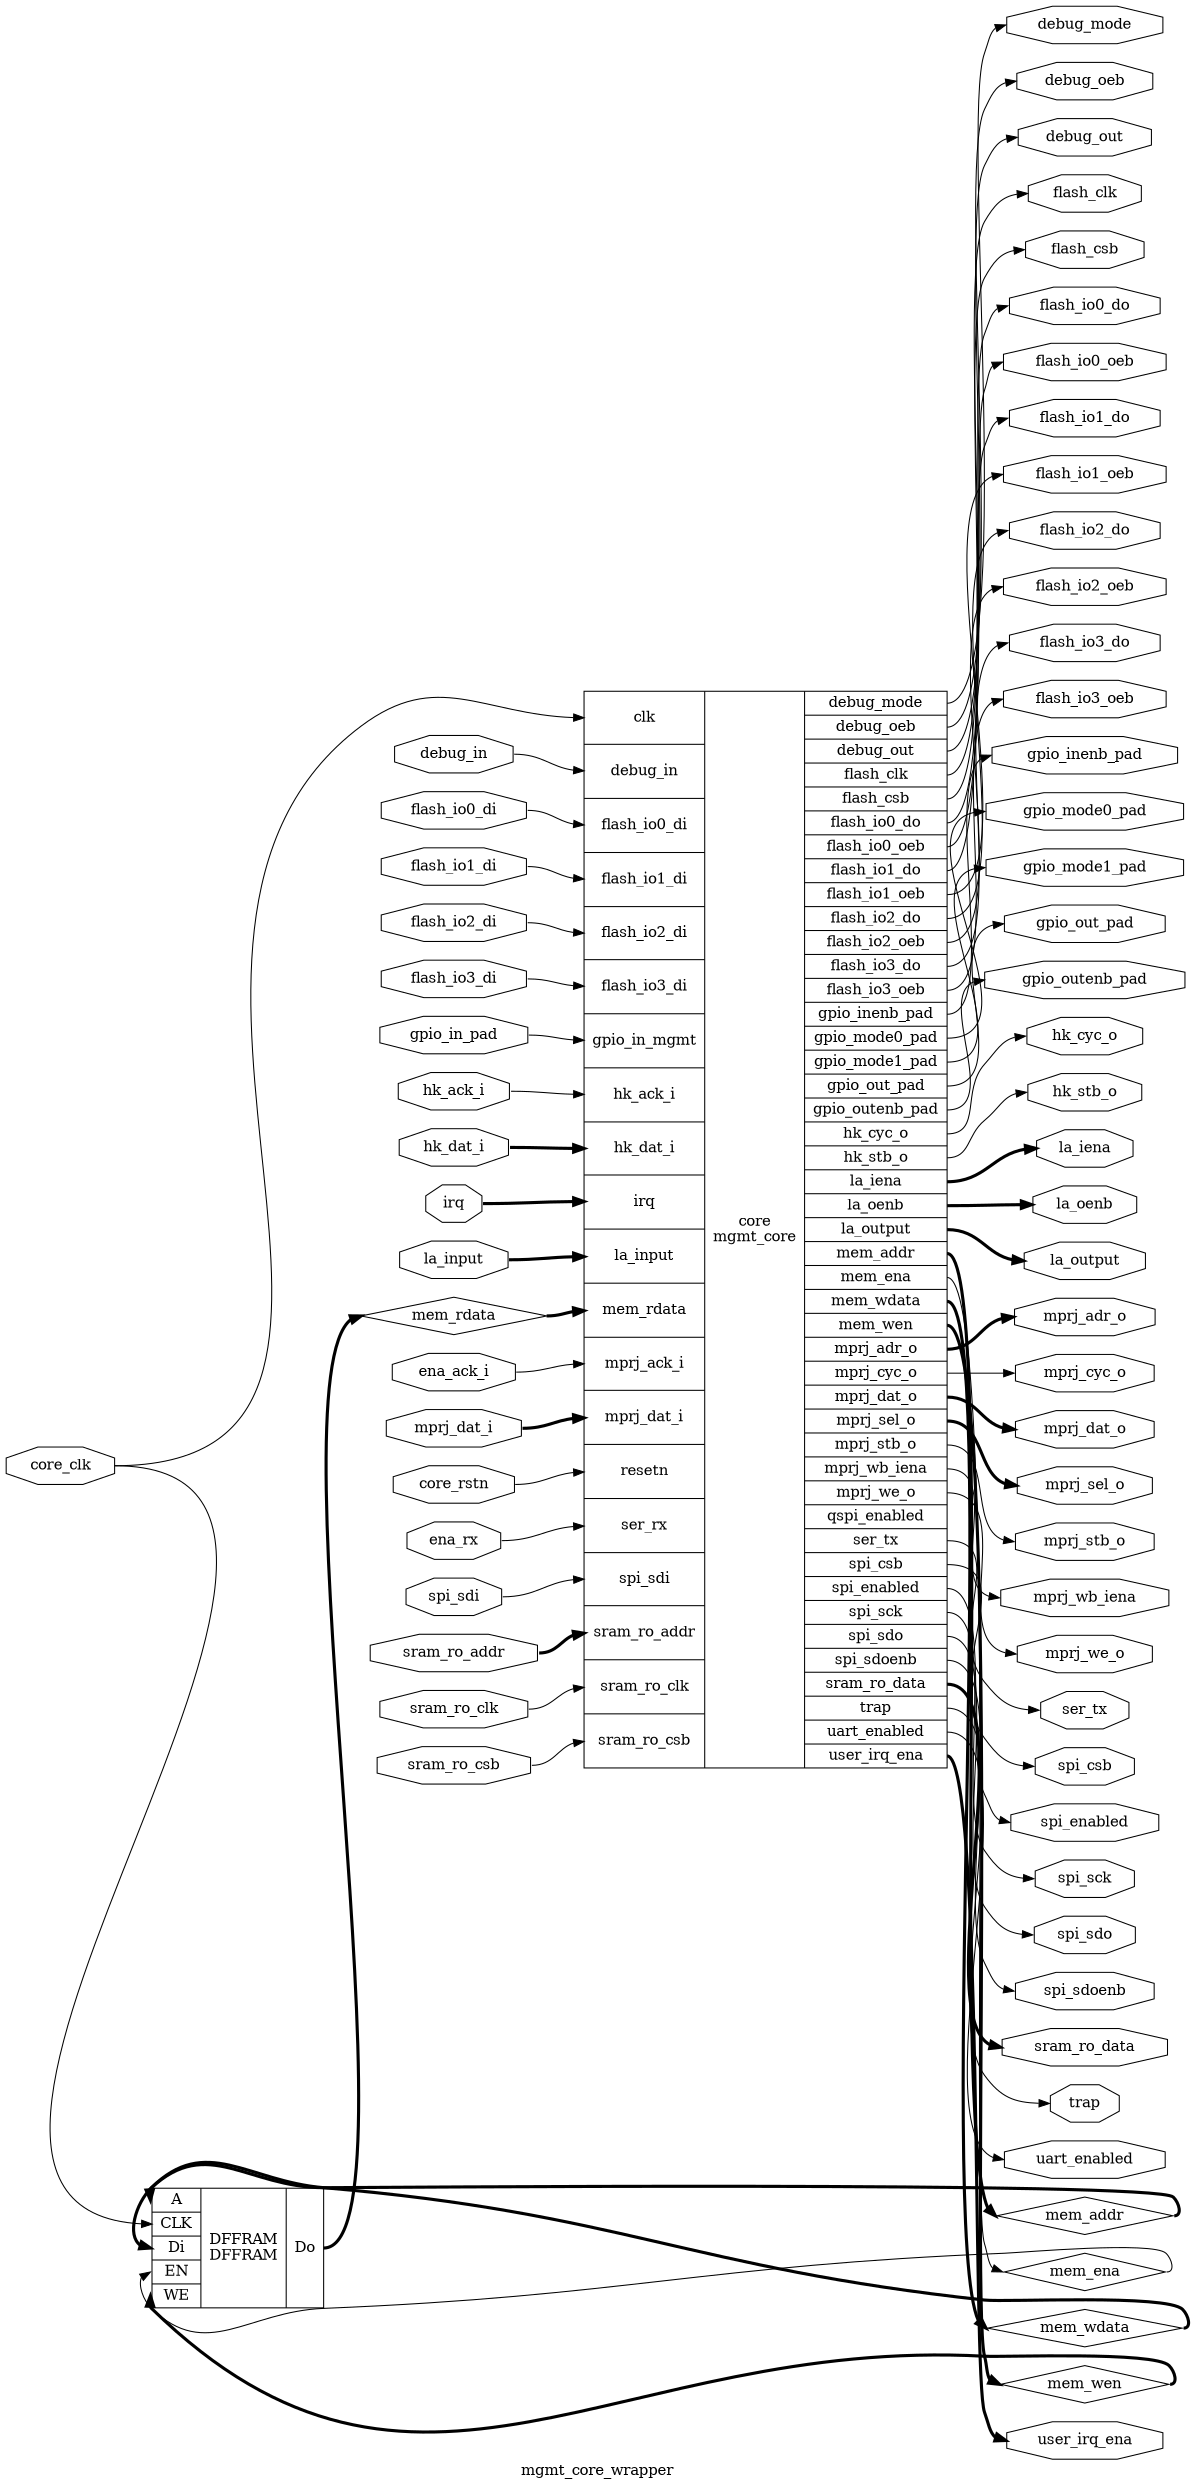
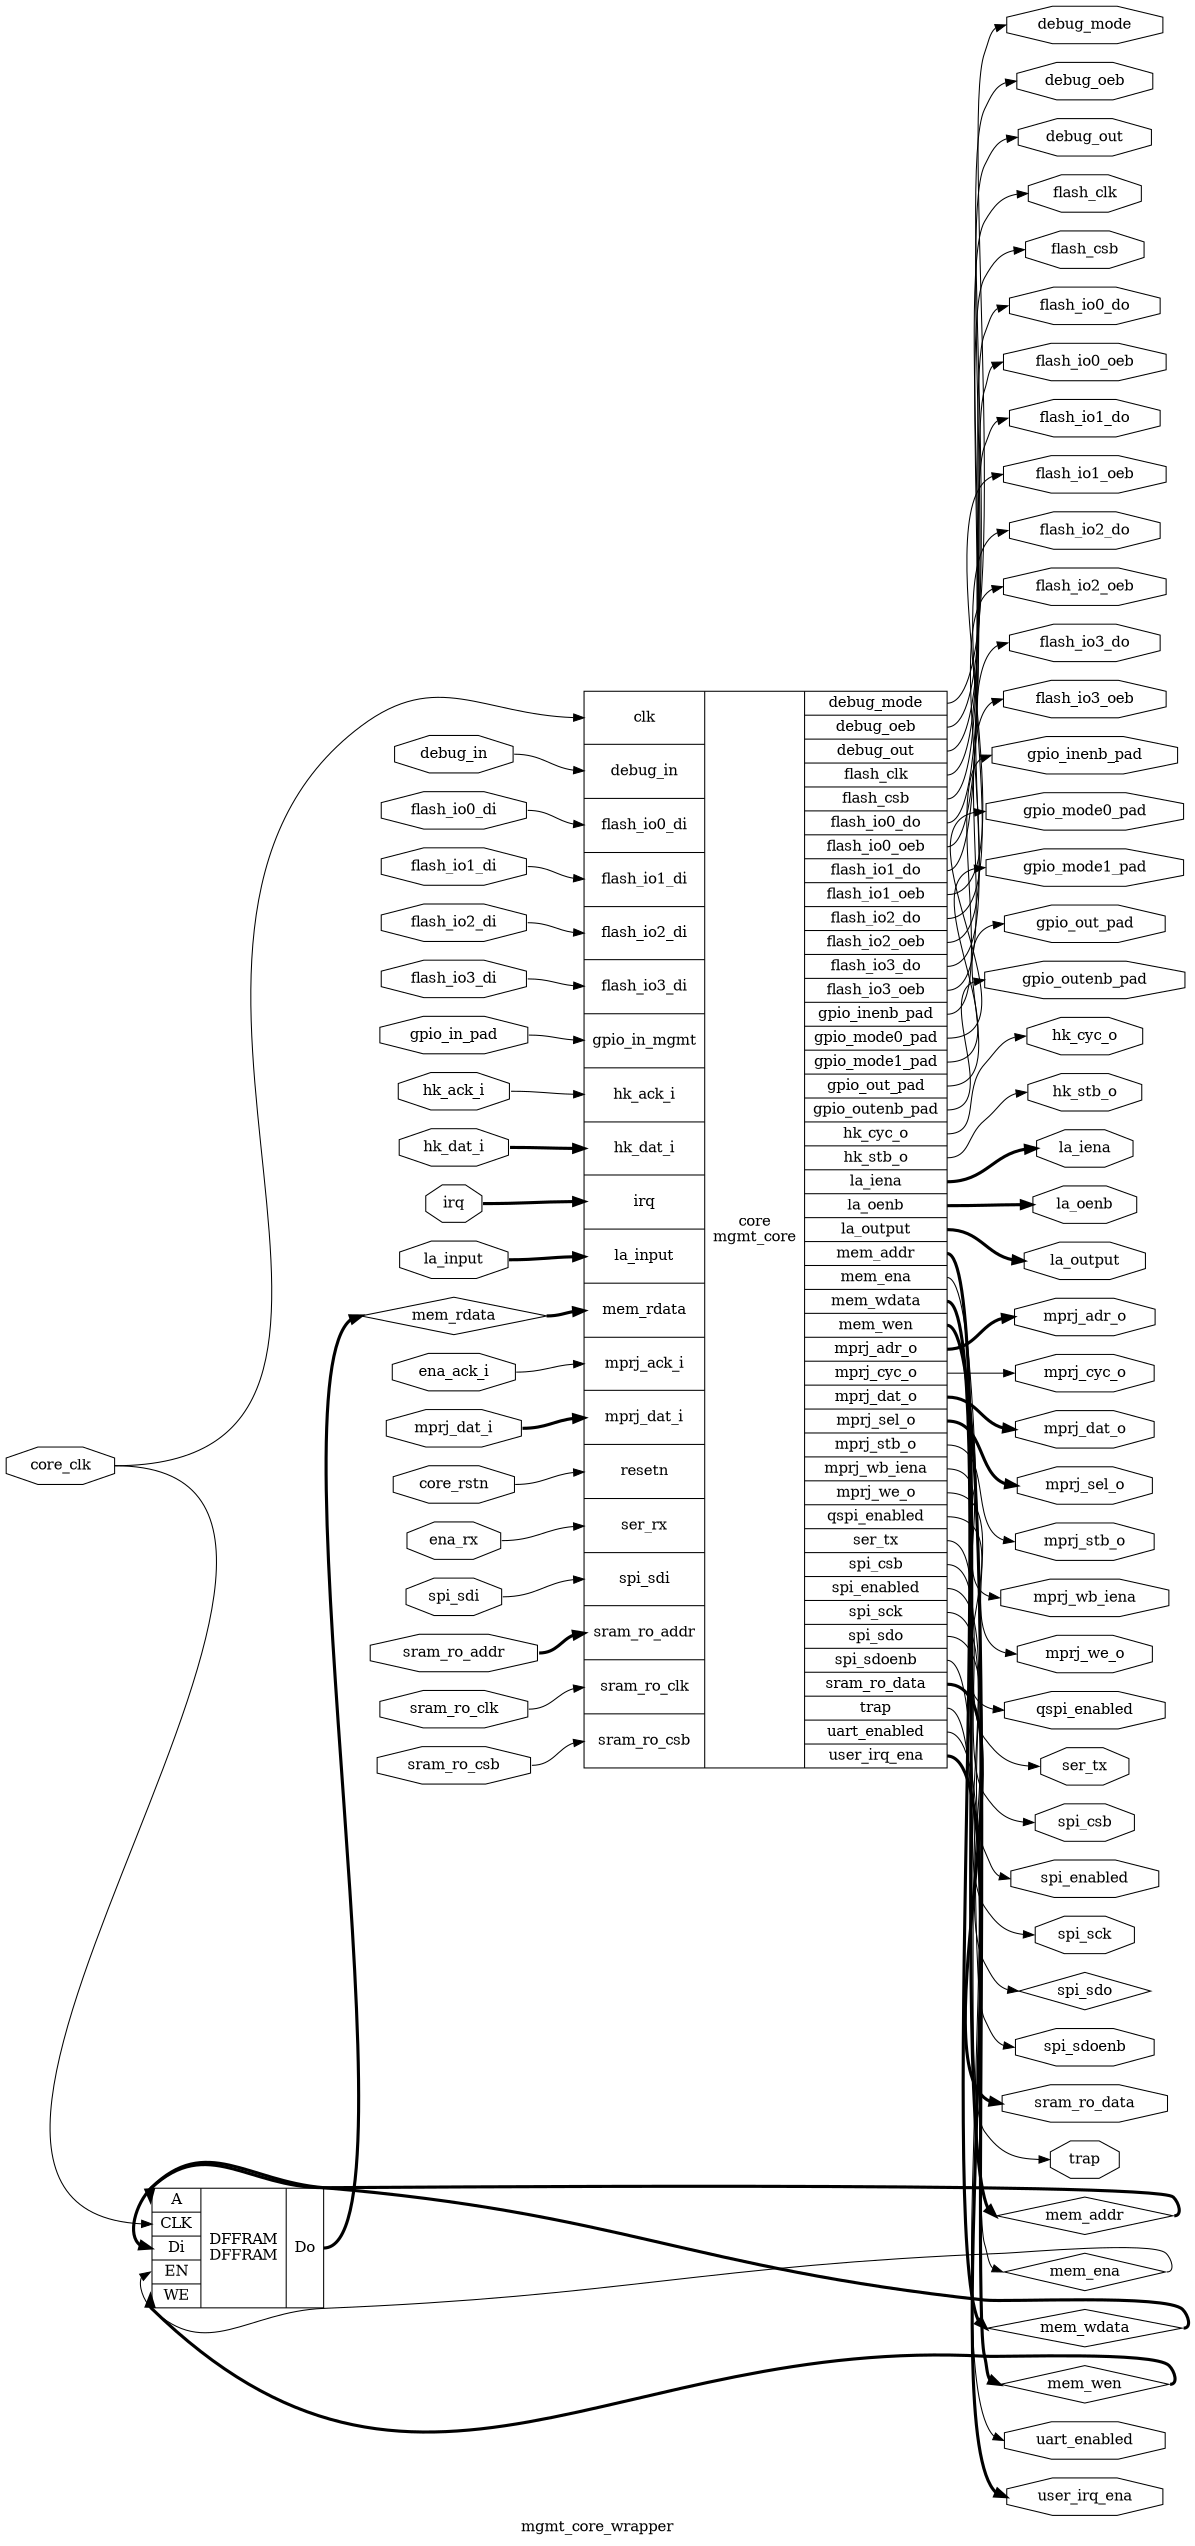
none -> (1085, 1710)
(1085, 1935) -> (1085, 1991)
